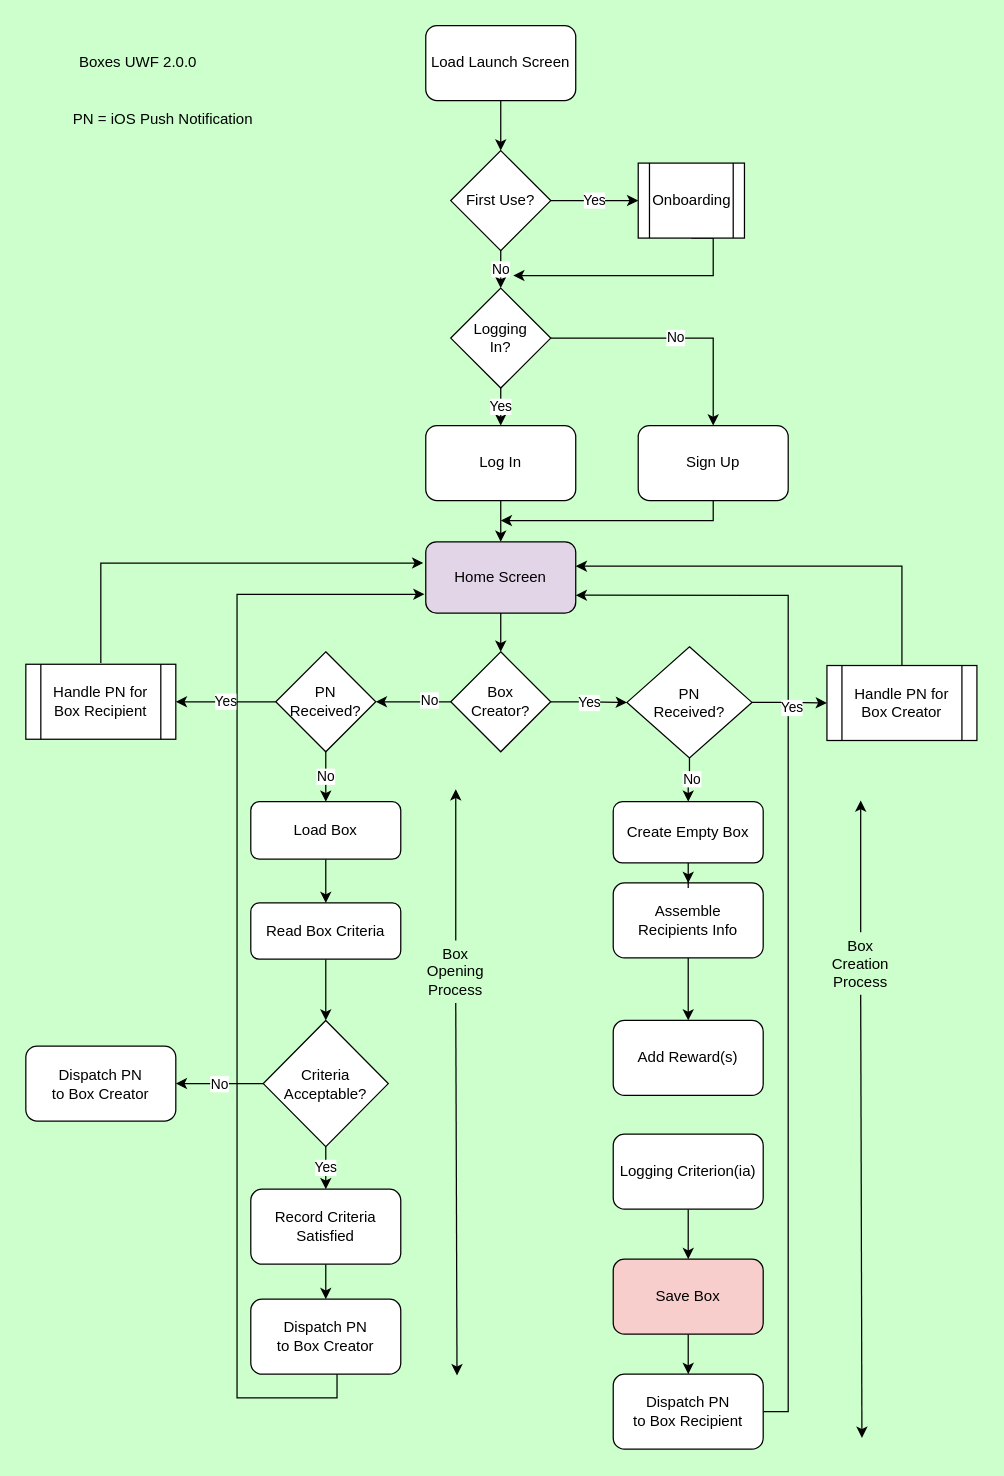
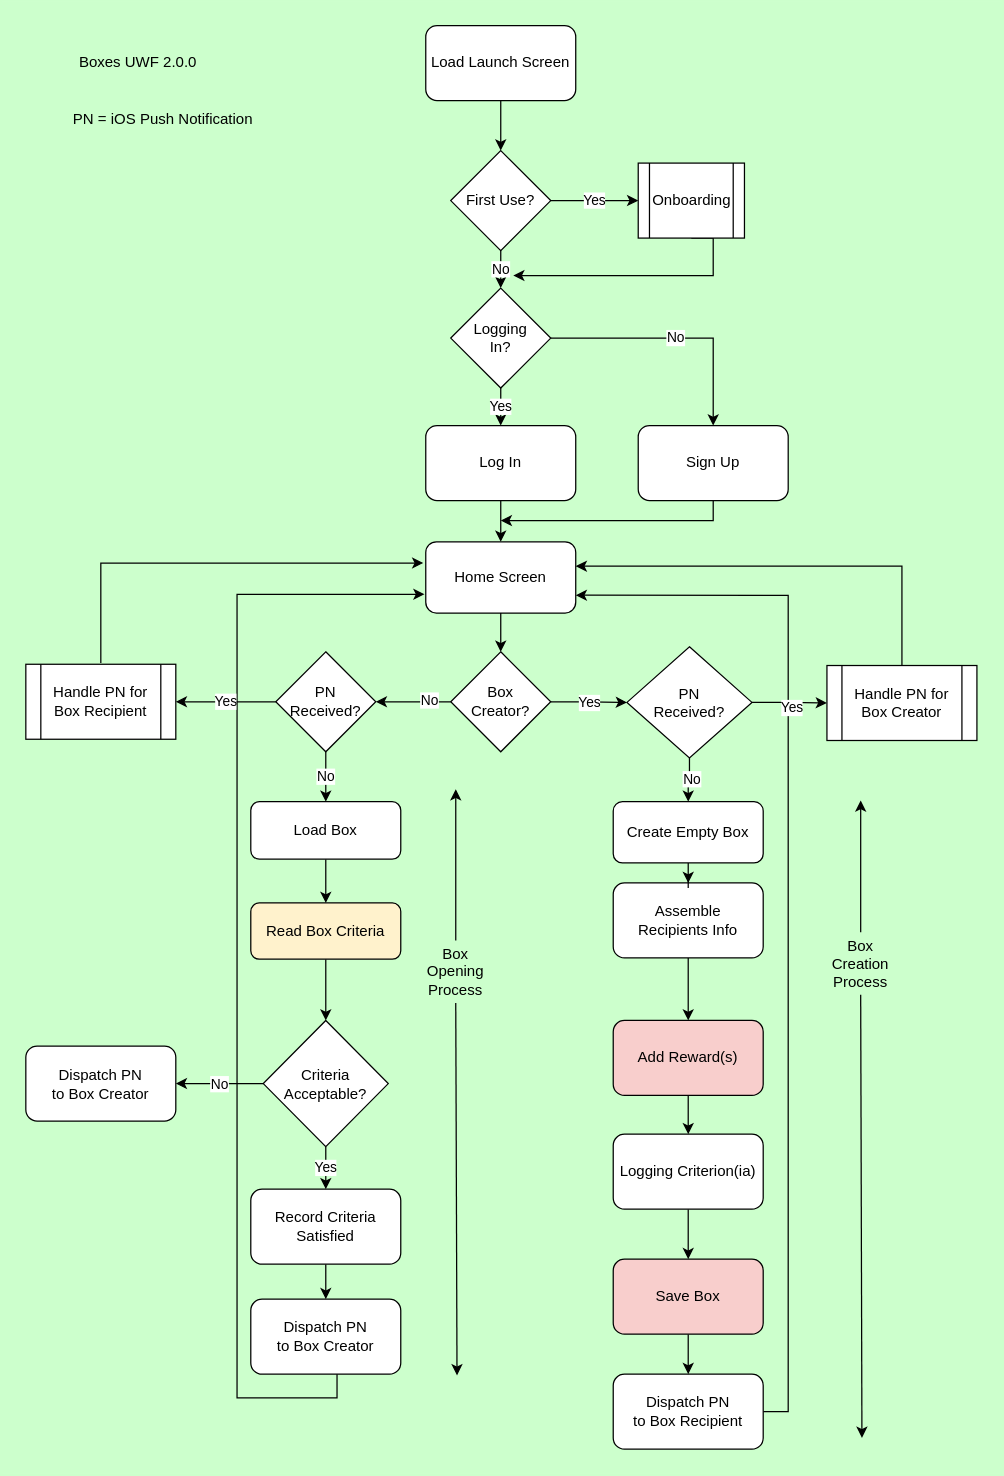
(501, 578) -> (501, 578)
(326, 931) -> (326, 931)
(688, 1058) -> (688, 1058)
none -> (688, 1120)
